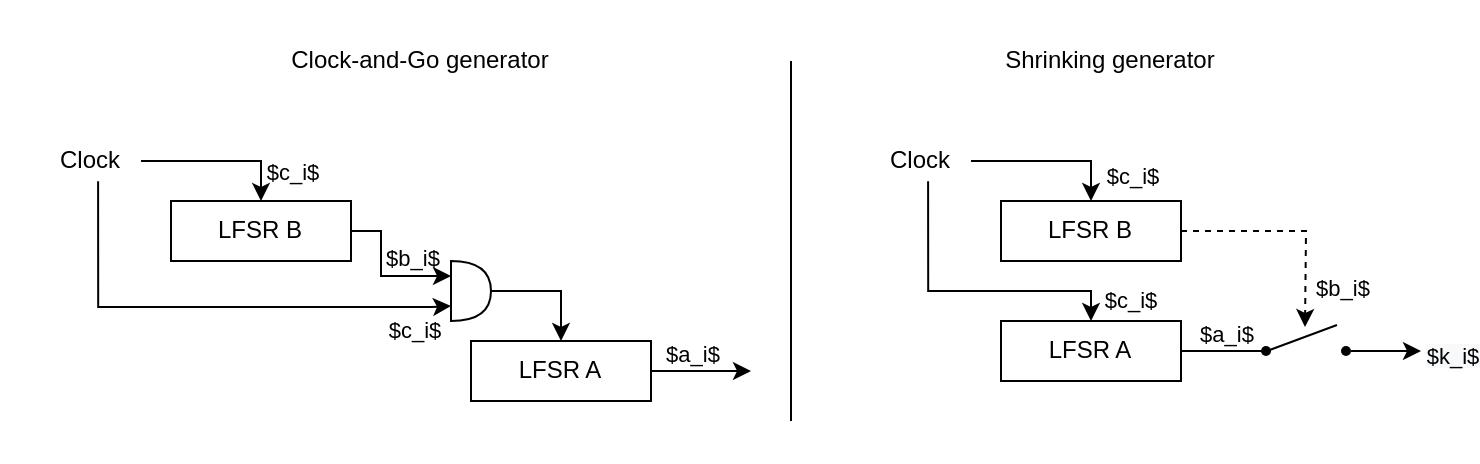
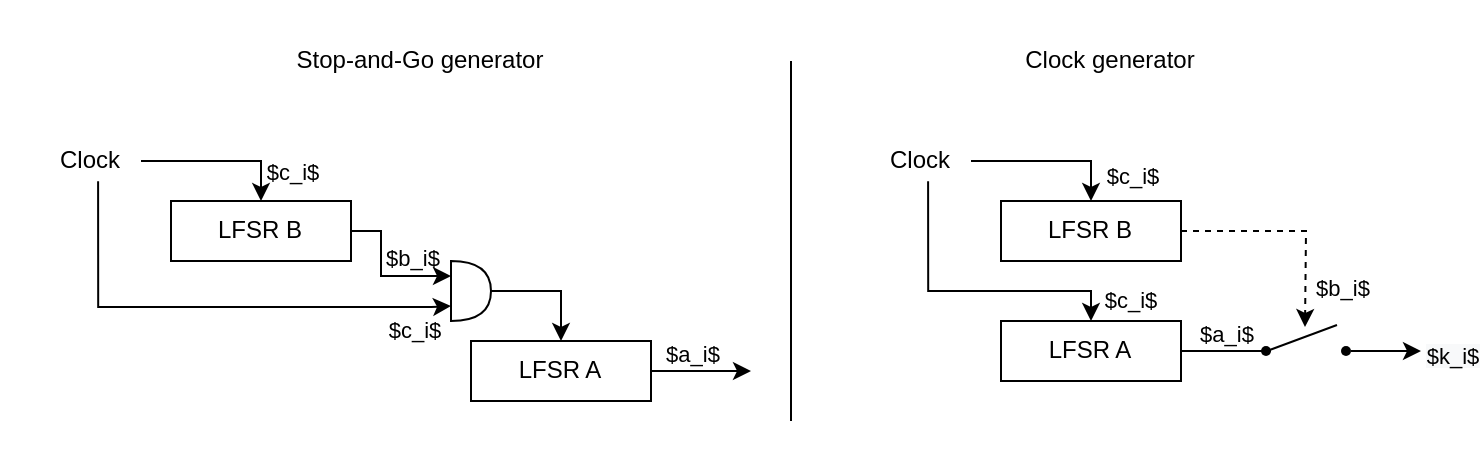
(421, 61) -> (421, 61)
(1111, 61) -> (1111, 61)
